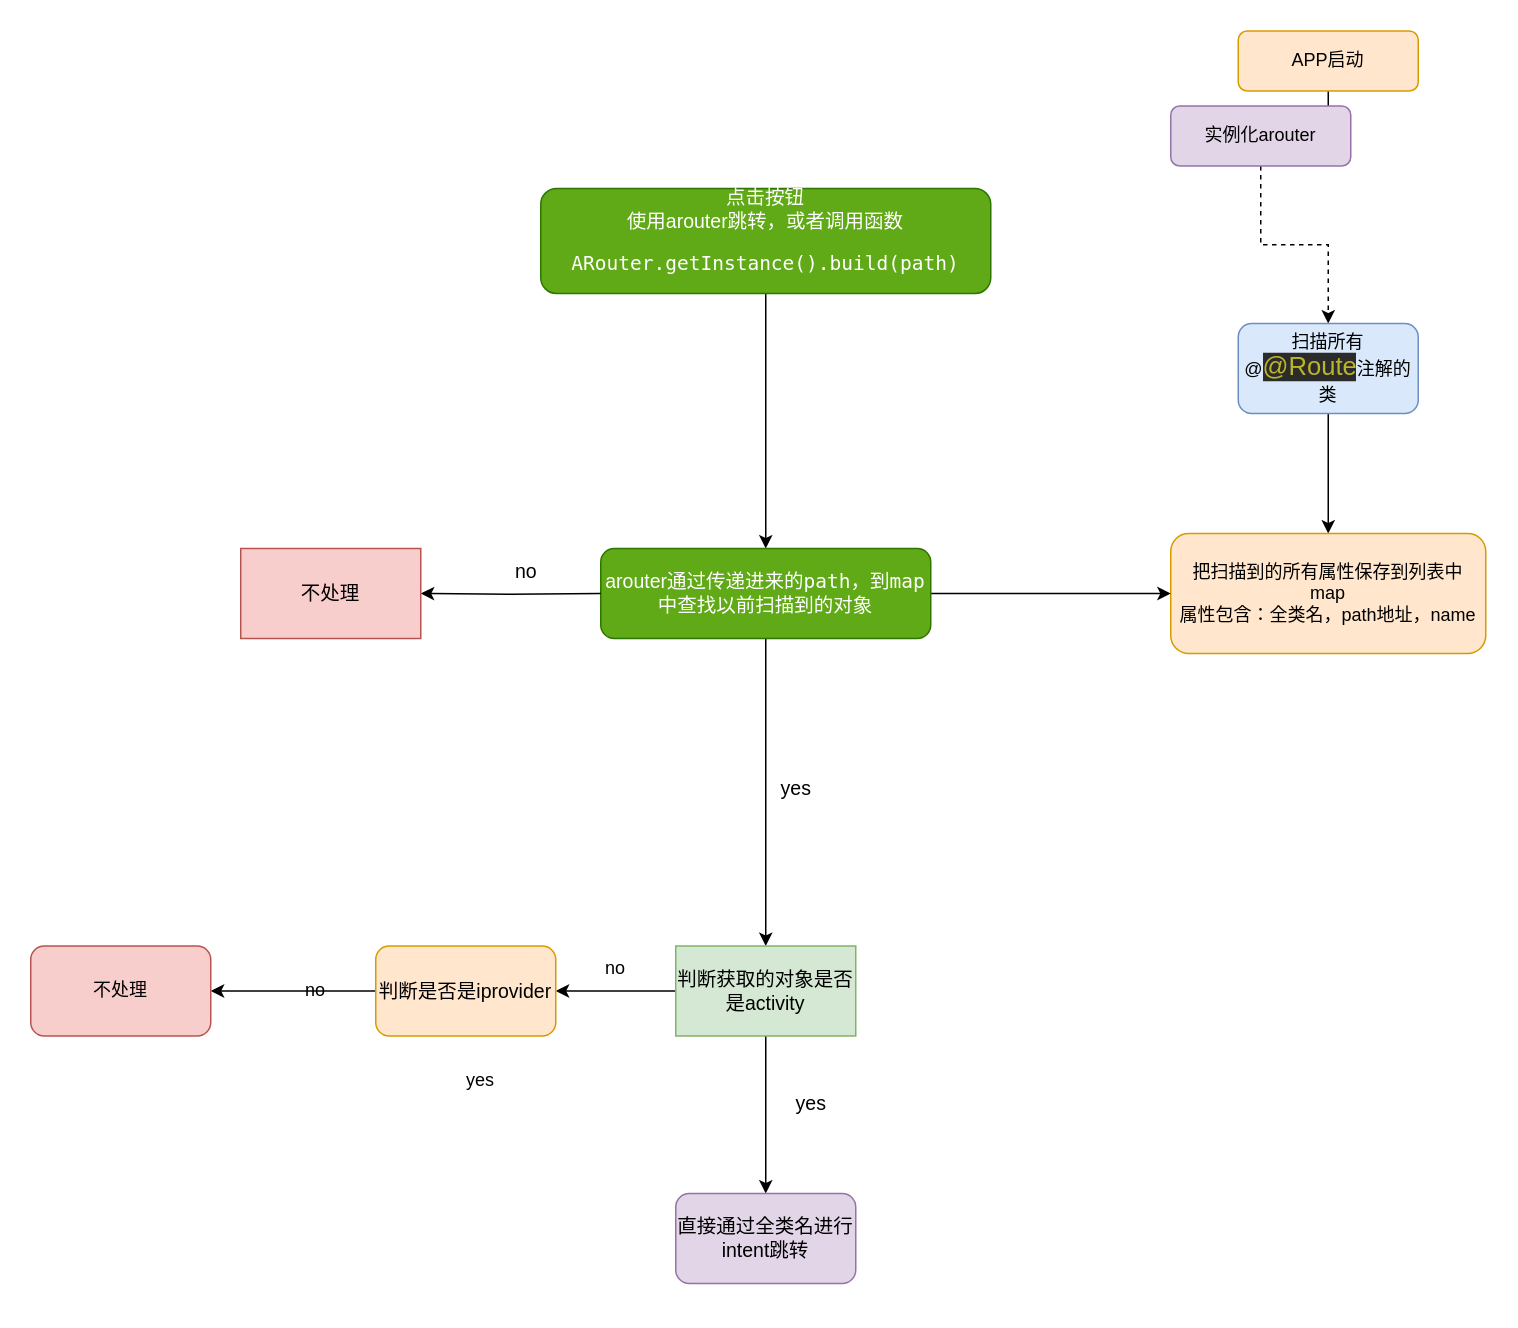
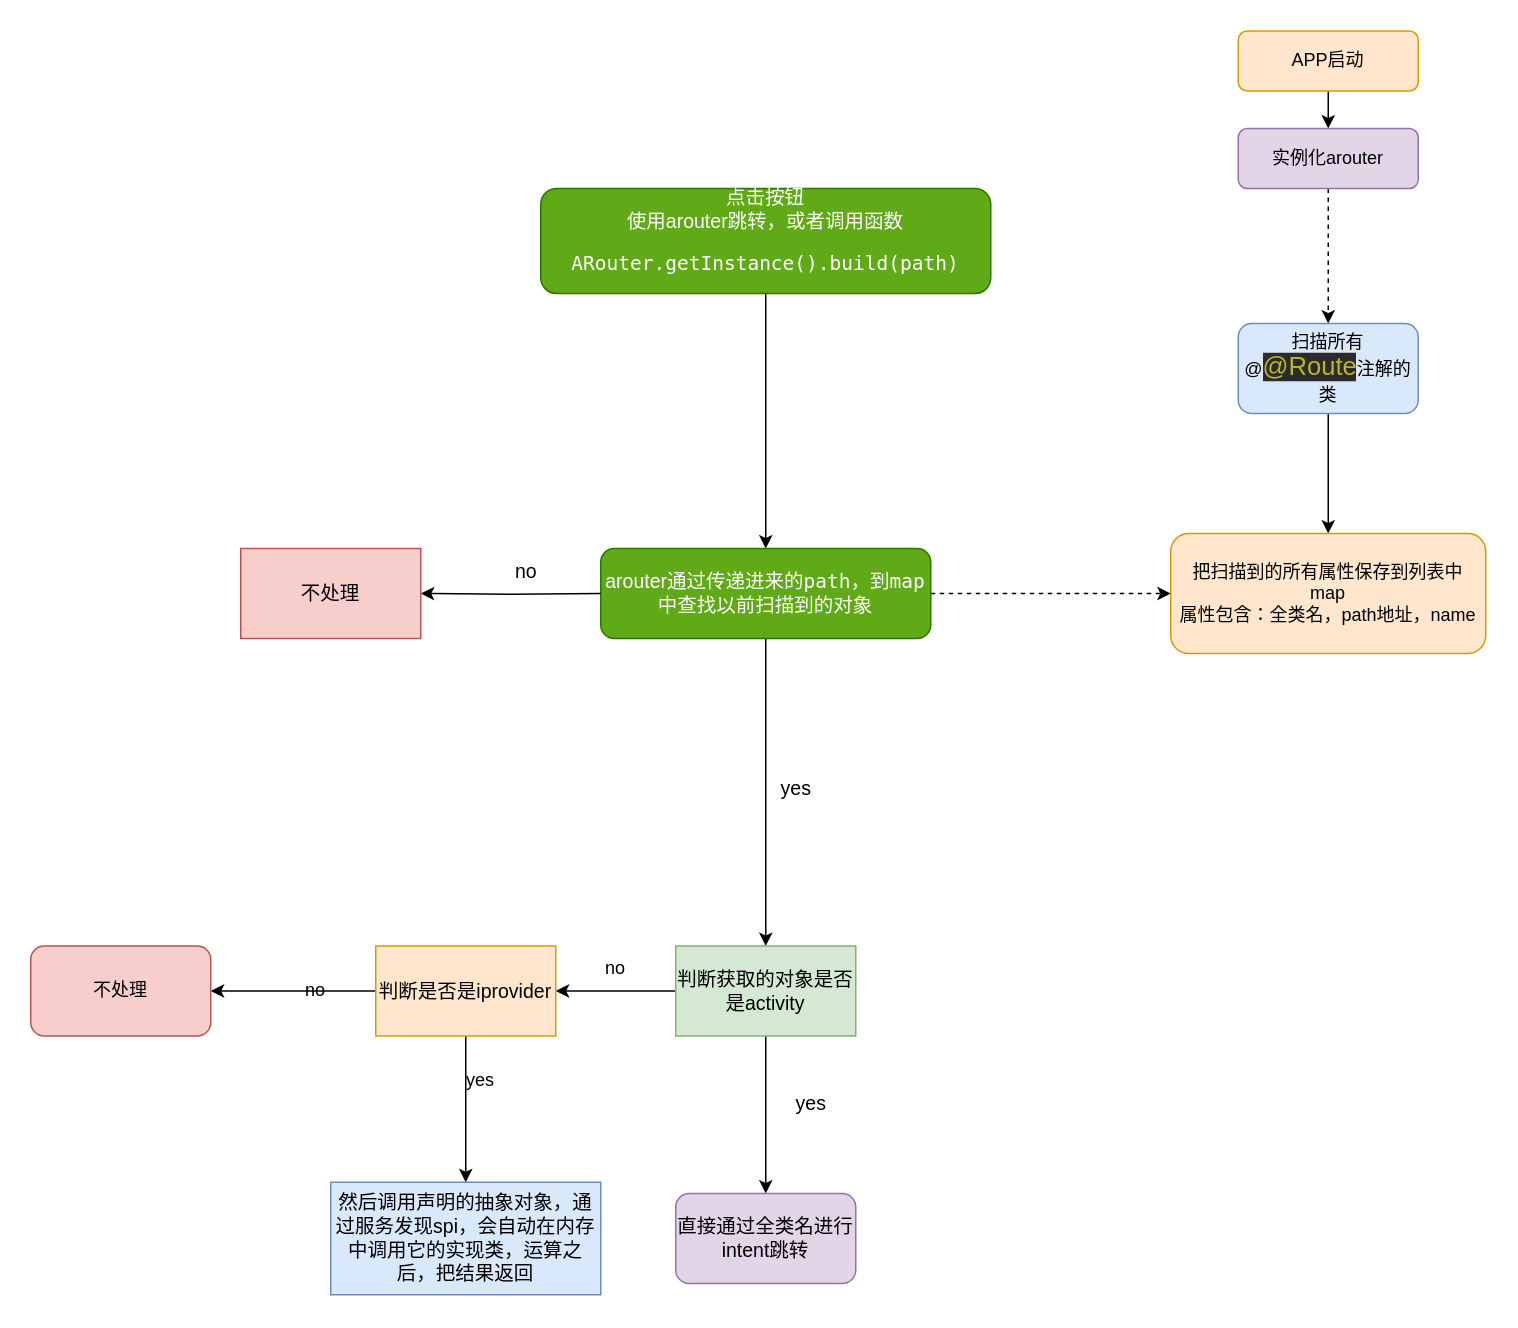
(1261, 136) -> (1328, 158)
(1045, 593) -> (1045, 593)
(466, 991) -> (466, 991)
none -> (466, 1104)
none -> (466, 1238)
